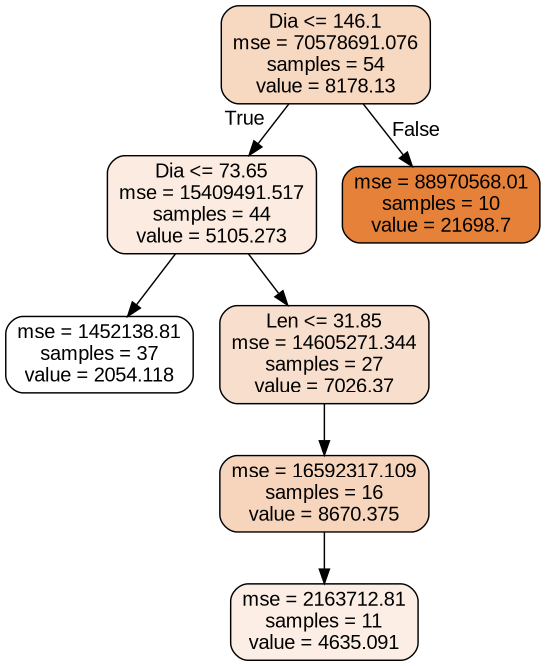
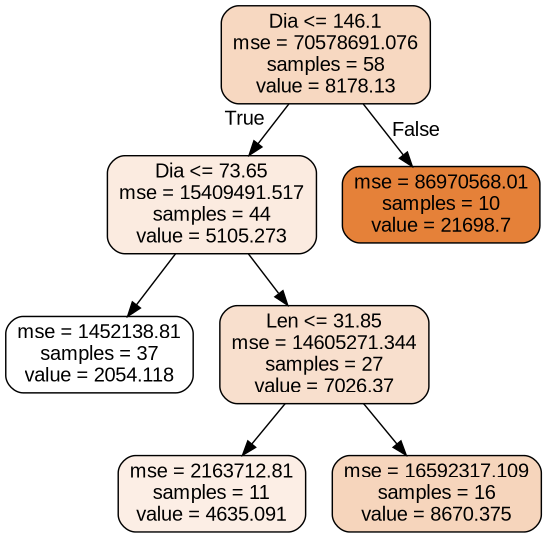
(326, 55) -> (326, 55)
(441, 205) -> (441, 205)
(324, 551) -> (268, 424)
